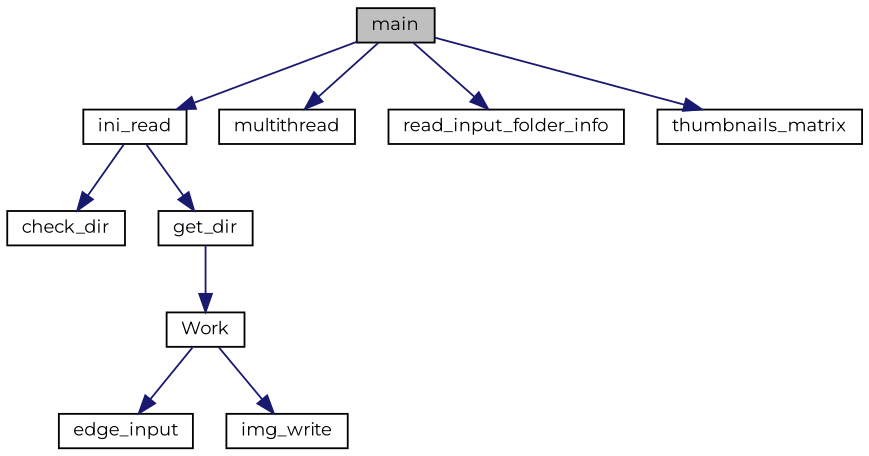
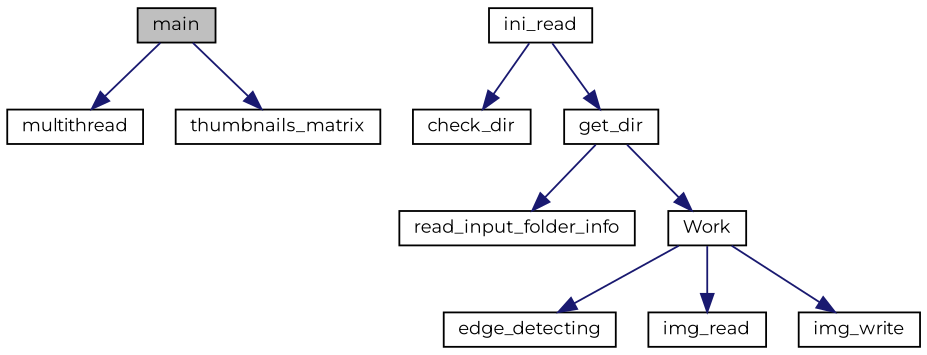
(444, 70) -> (570, 171)
(275, 72) -> none
none -> (707, 330)
(126, 431) -> (530, 330)
